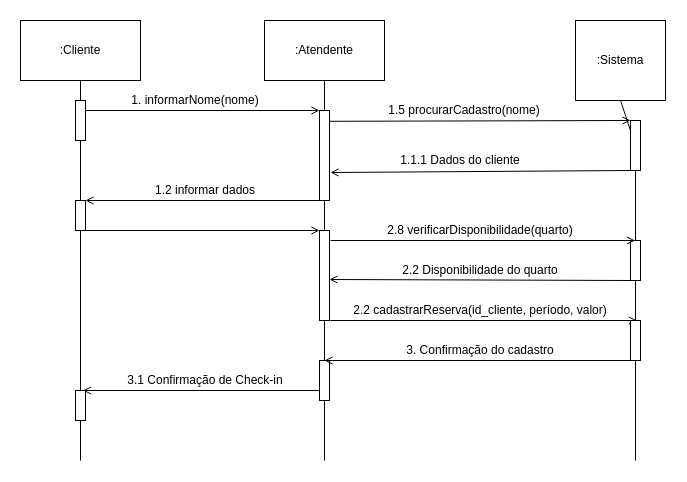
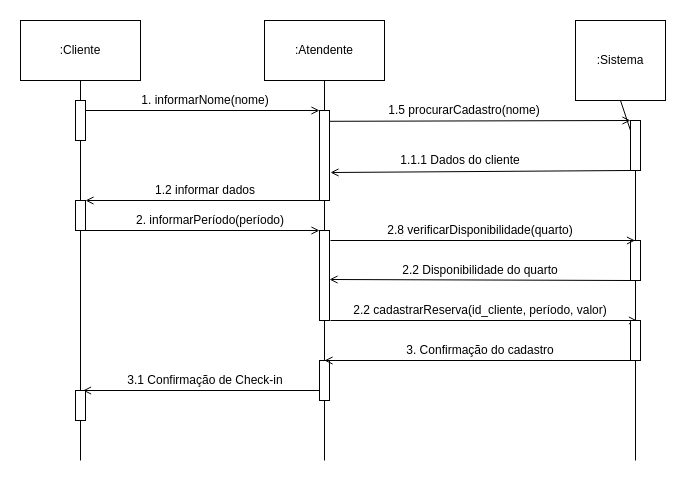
(196, 101) -> (206, 101)
none -> (211, 221)
